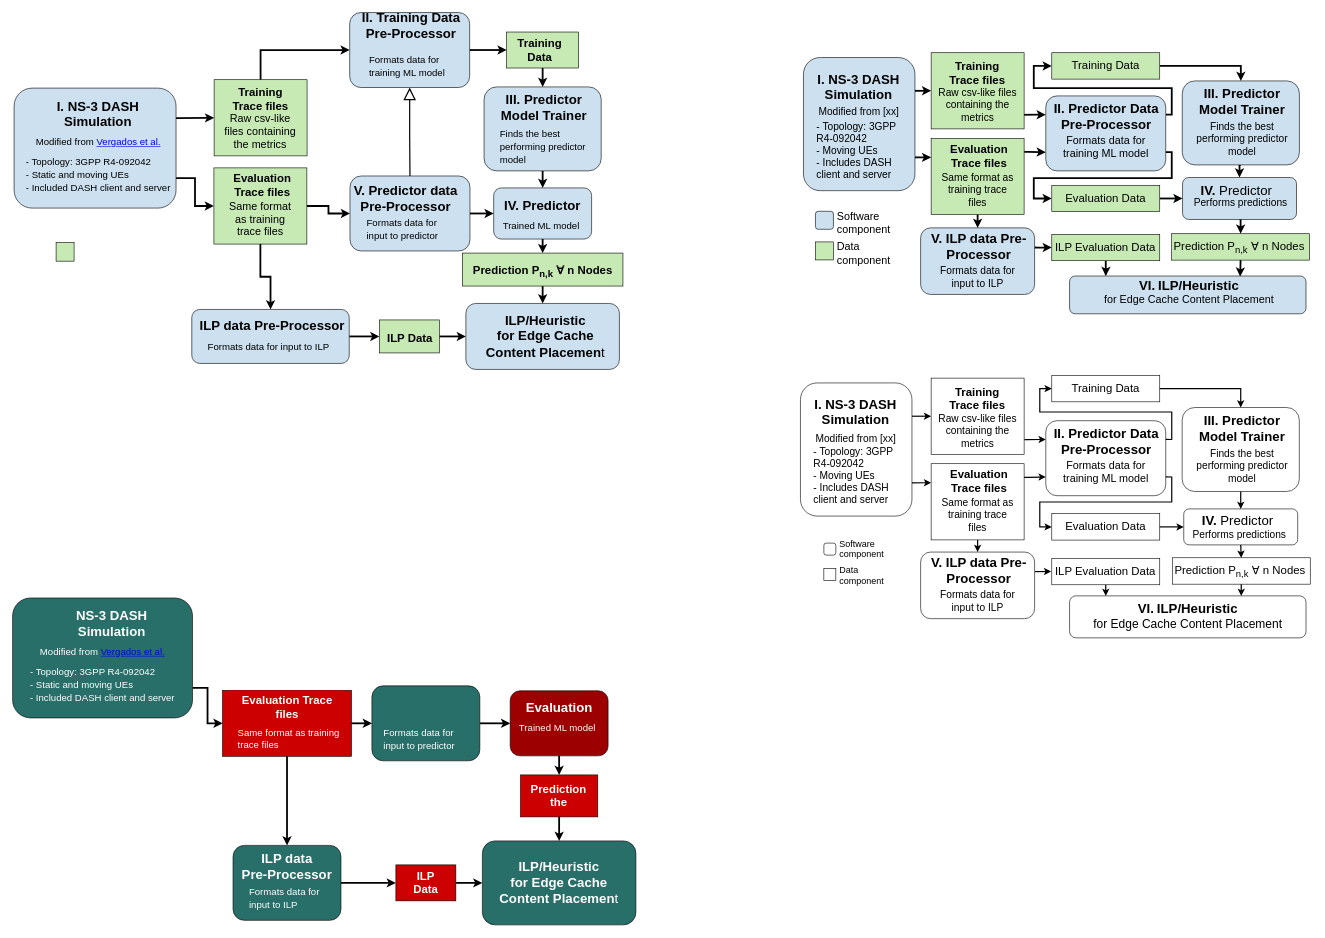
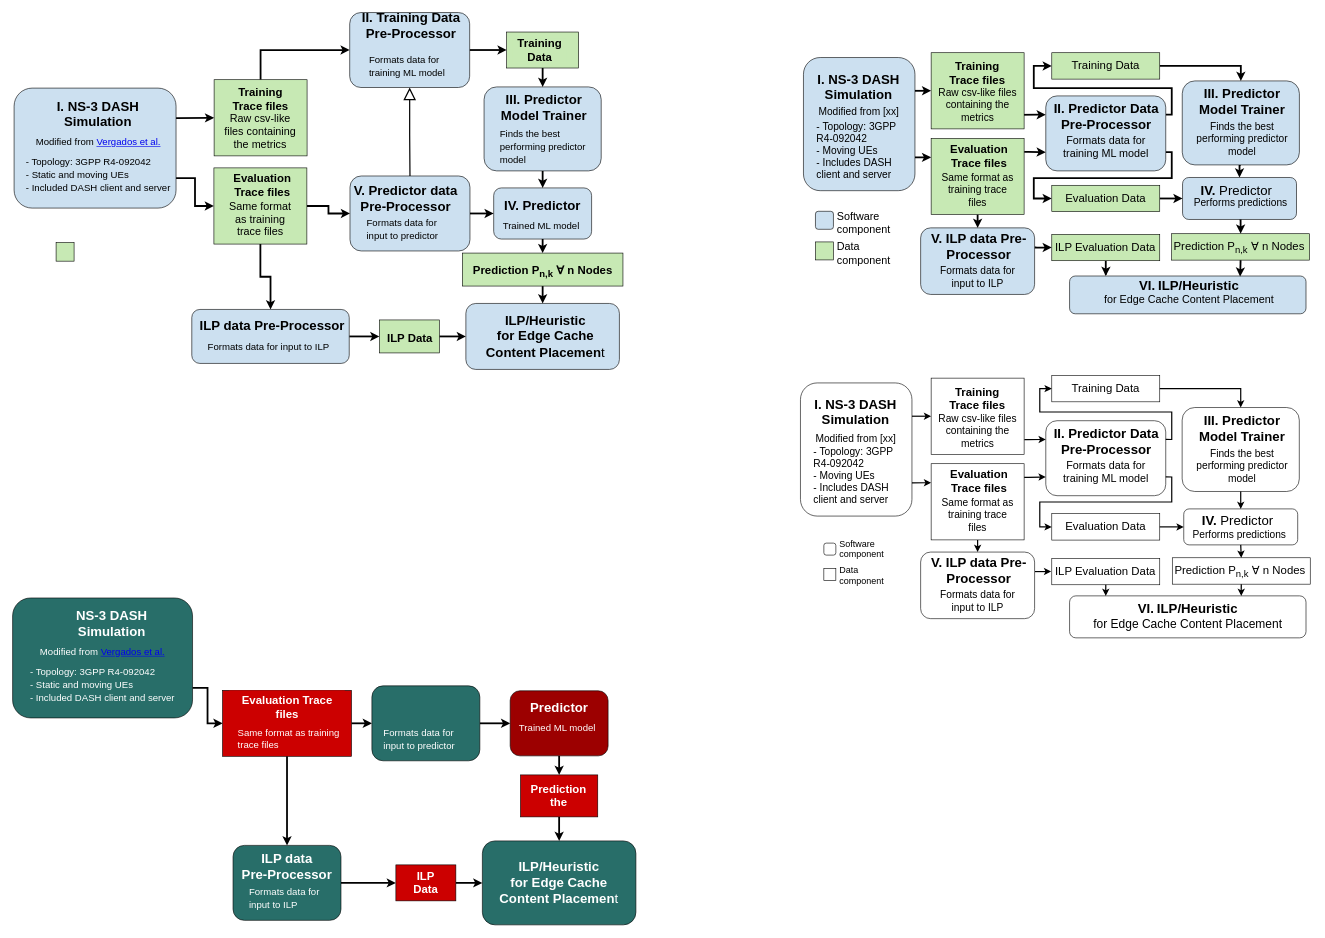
(560, 708) -> (560, 708)
